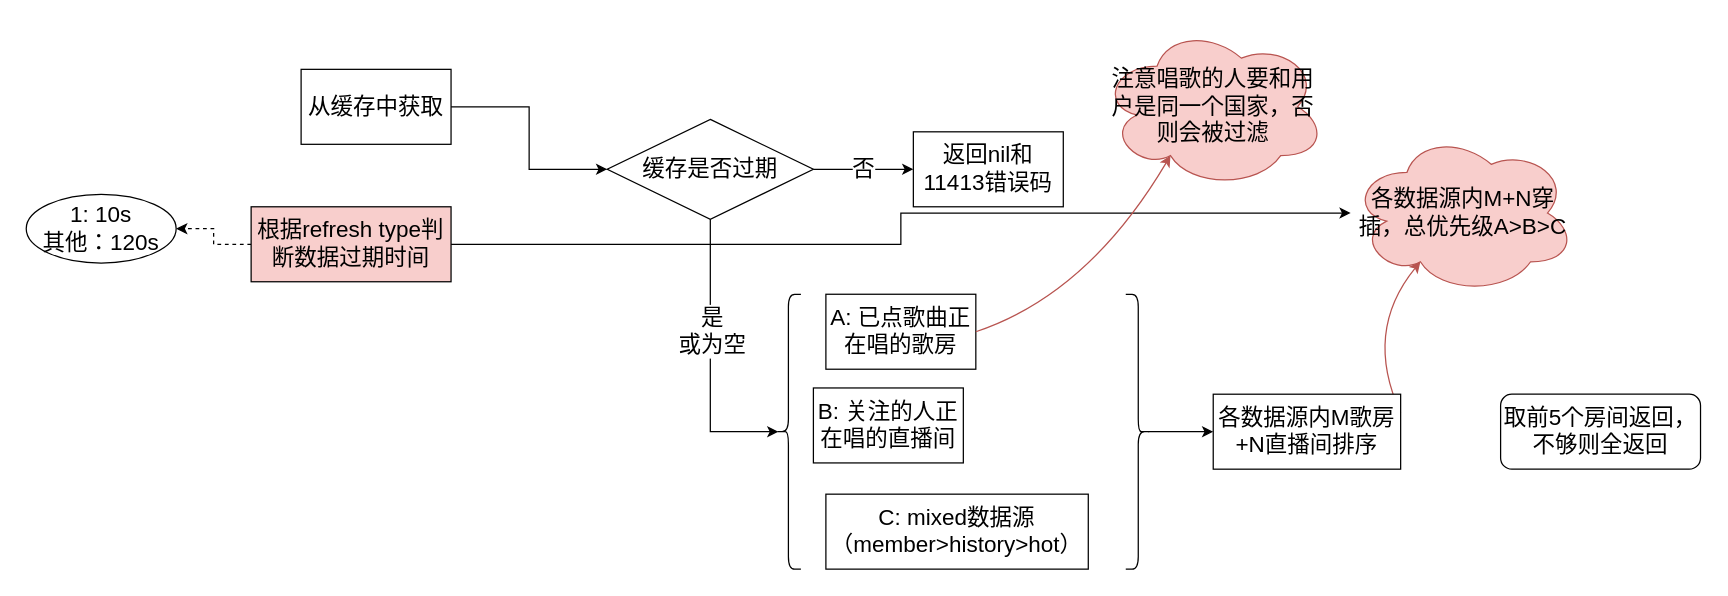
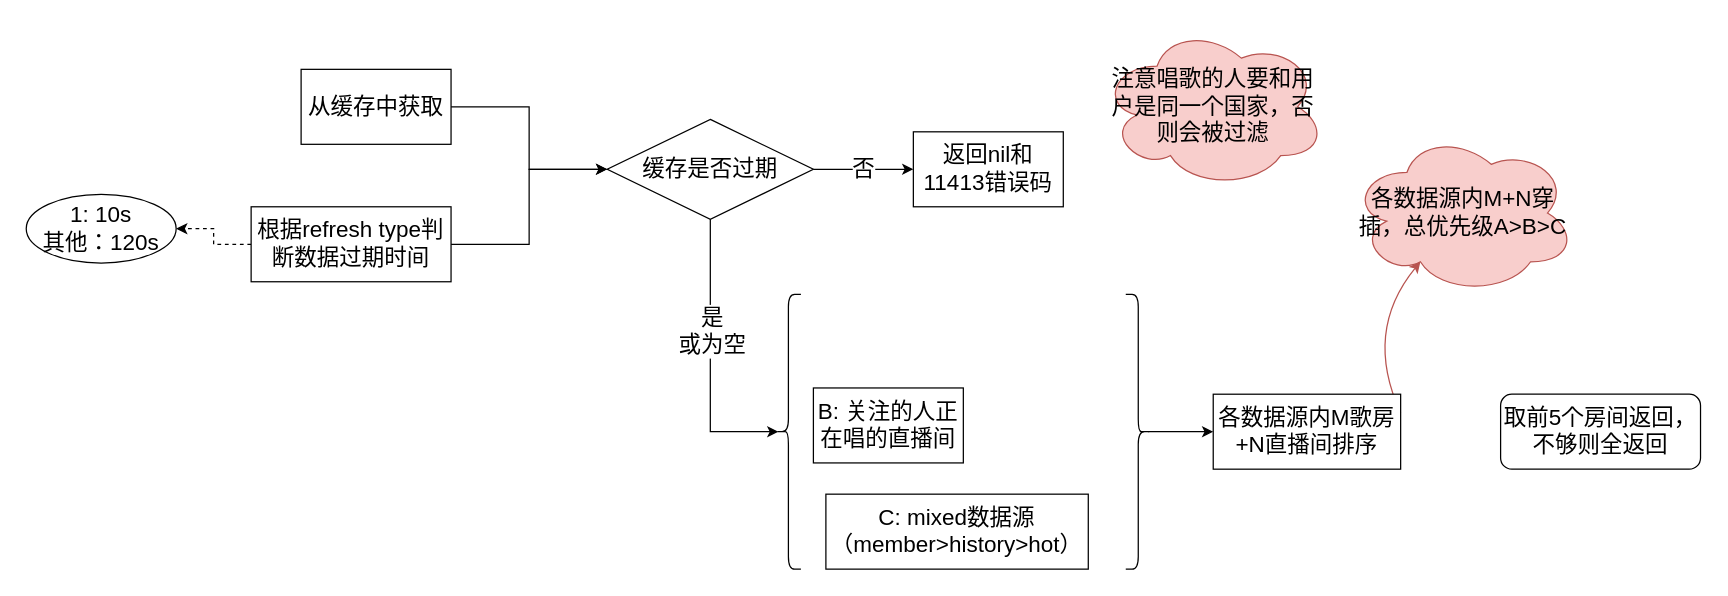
(919, 213) -> (529, 209)
(351, 244) -> (351, 244)
(1086, 265) -> none
(901, 332) -> none
